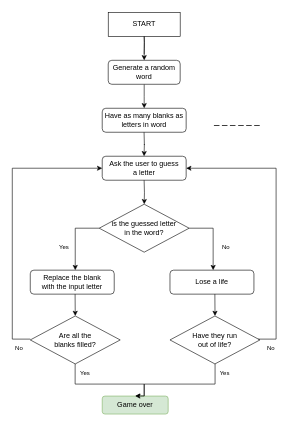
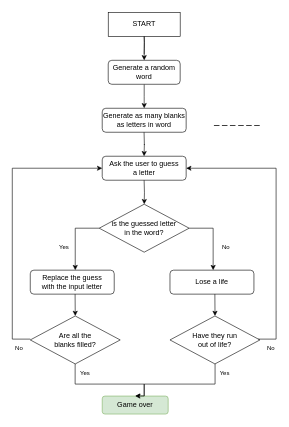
(144, 120) -> (144, 120)
(72, 282) -> (72, 282)
